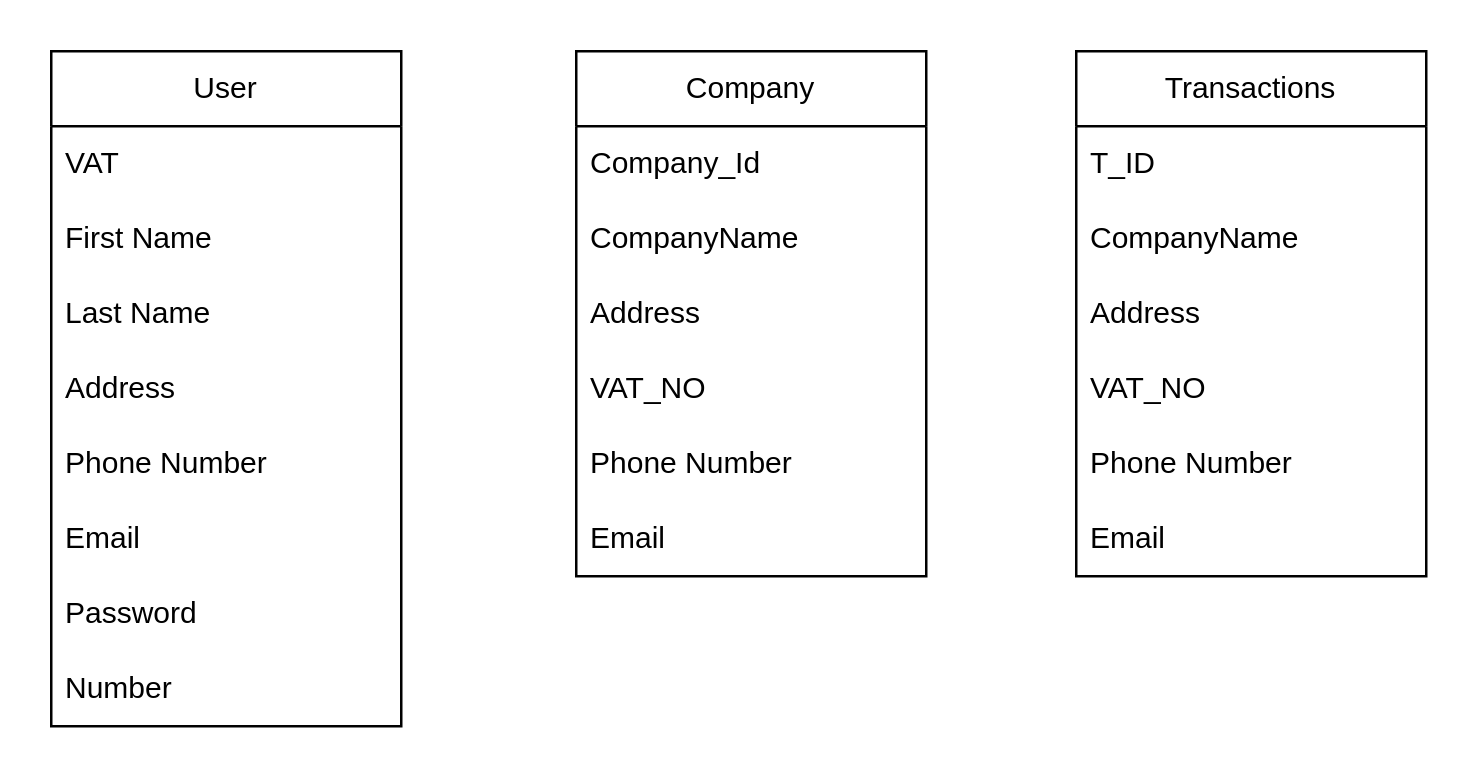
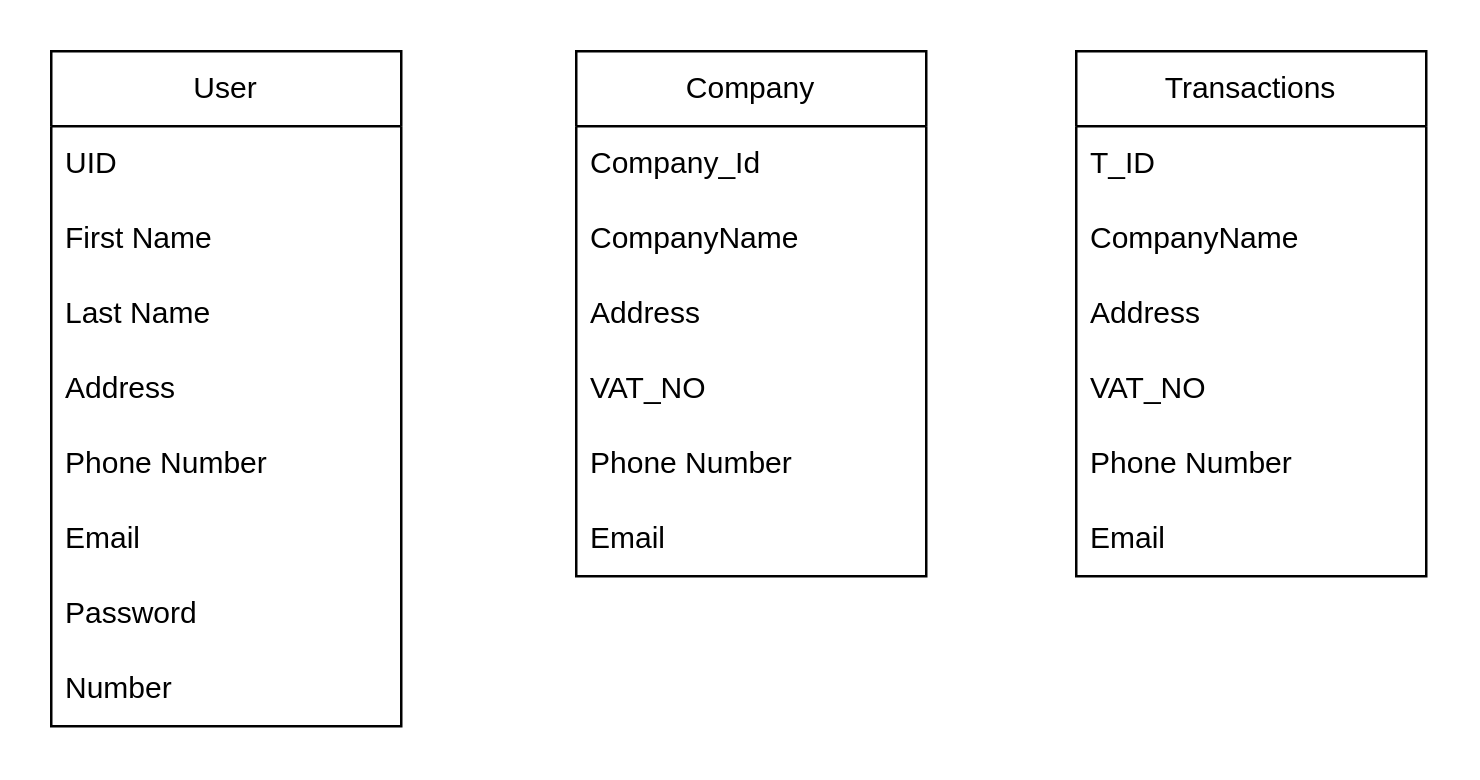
(91, 164) -> (91, 164)
